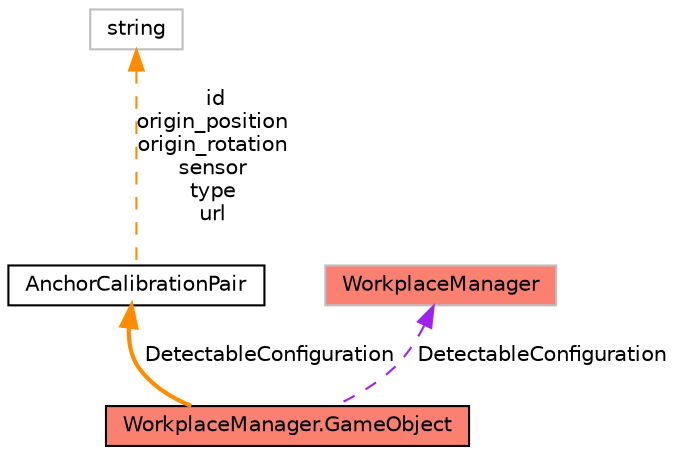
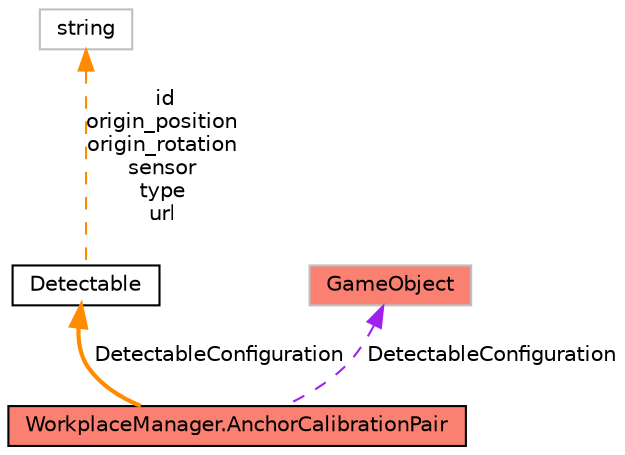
(136, 285) -> (86, 285)
(441, 285) -> (390, 285)
(288, 426) -> (237, 426)
